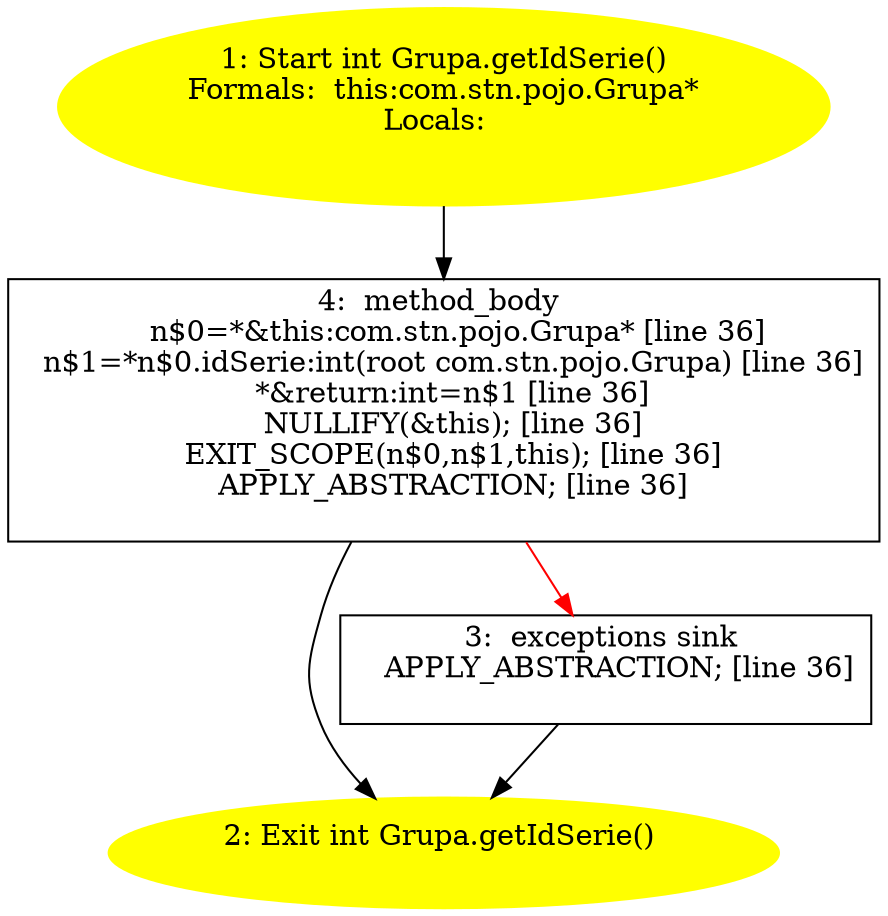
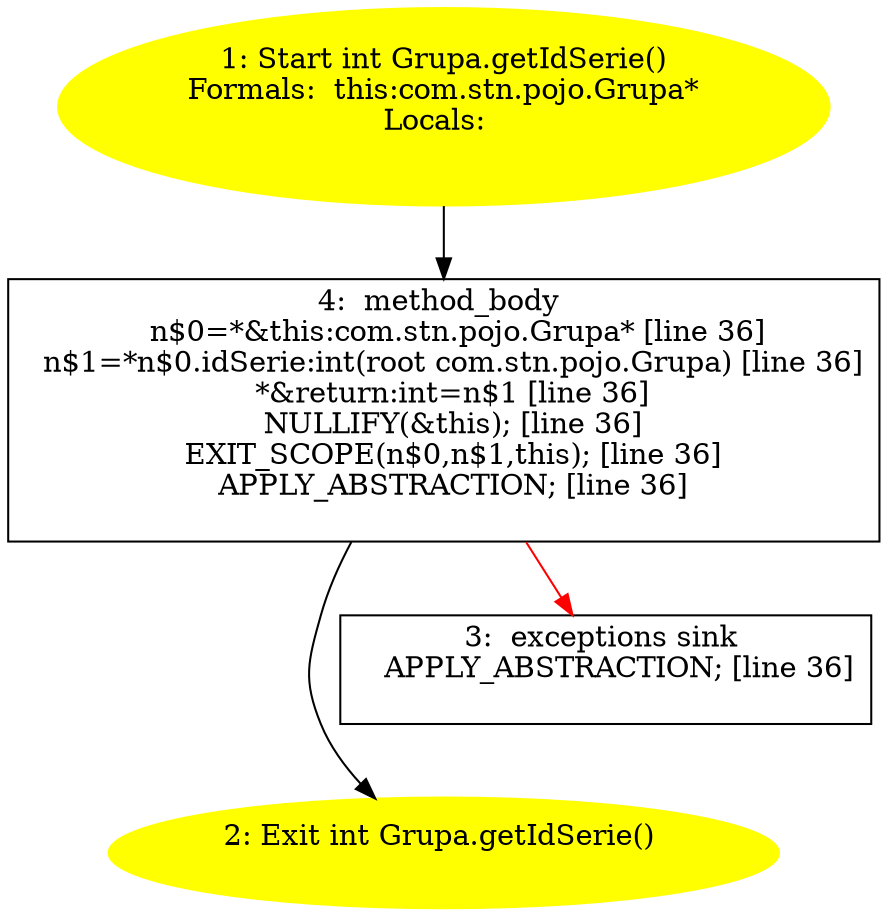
(532, 753) -> none
